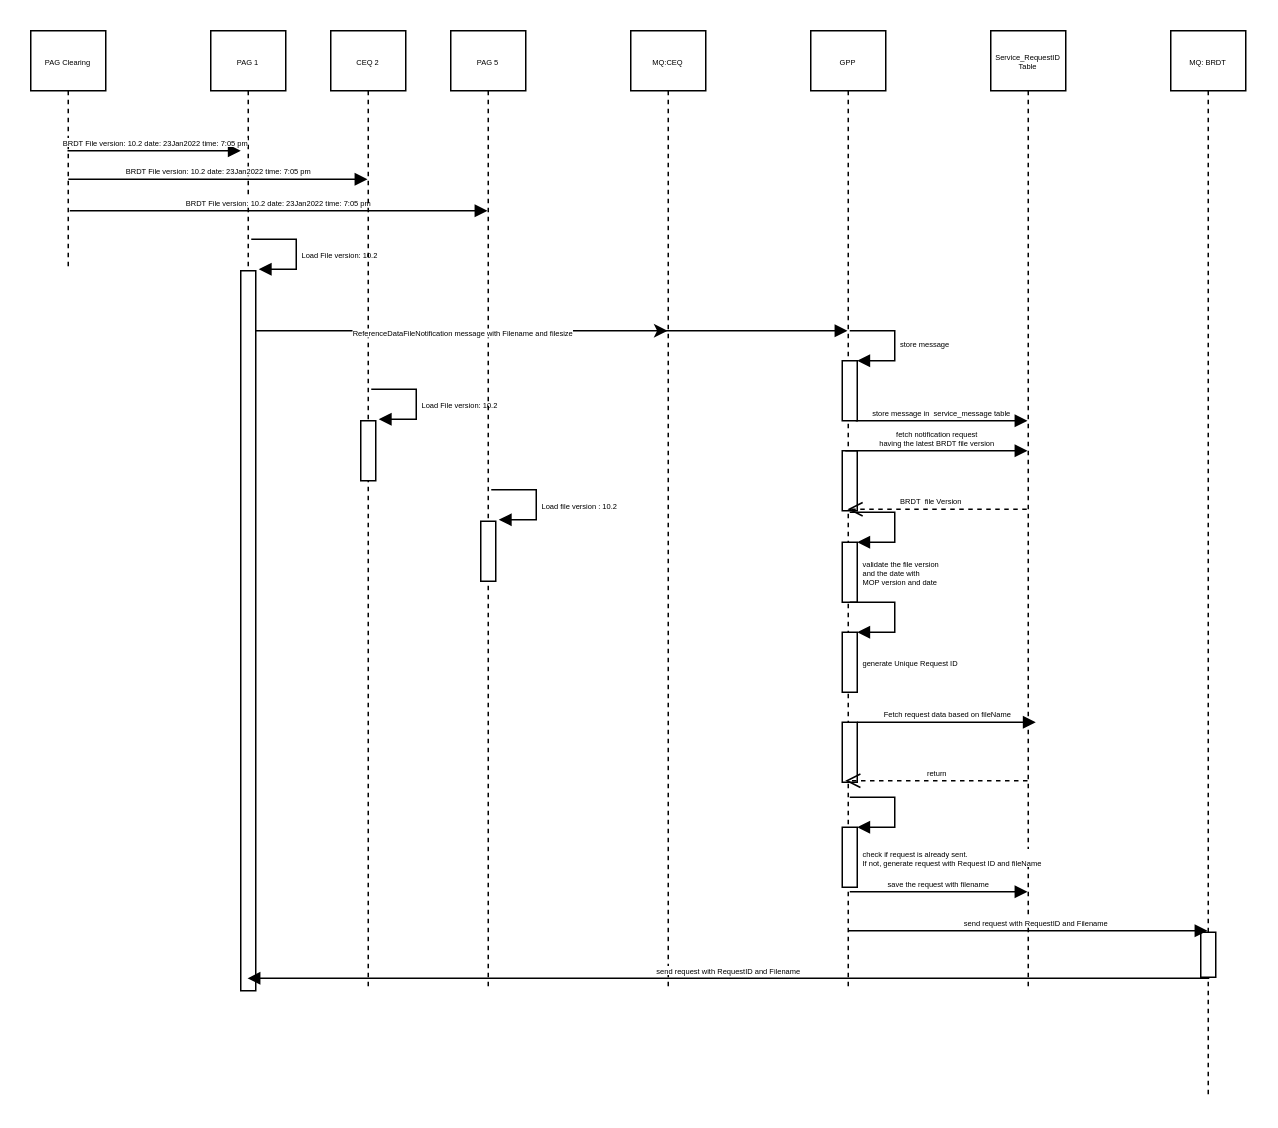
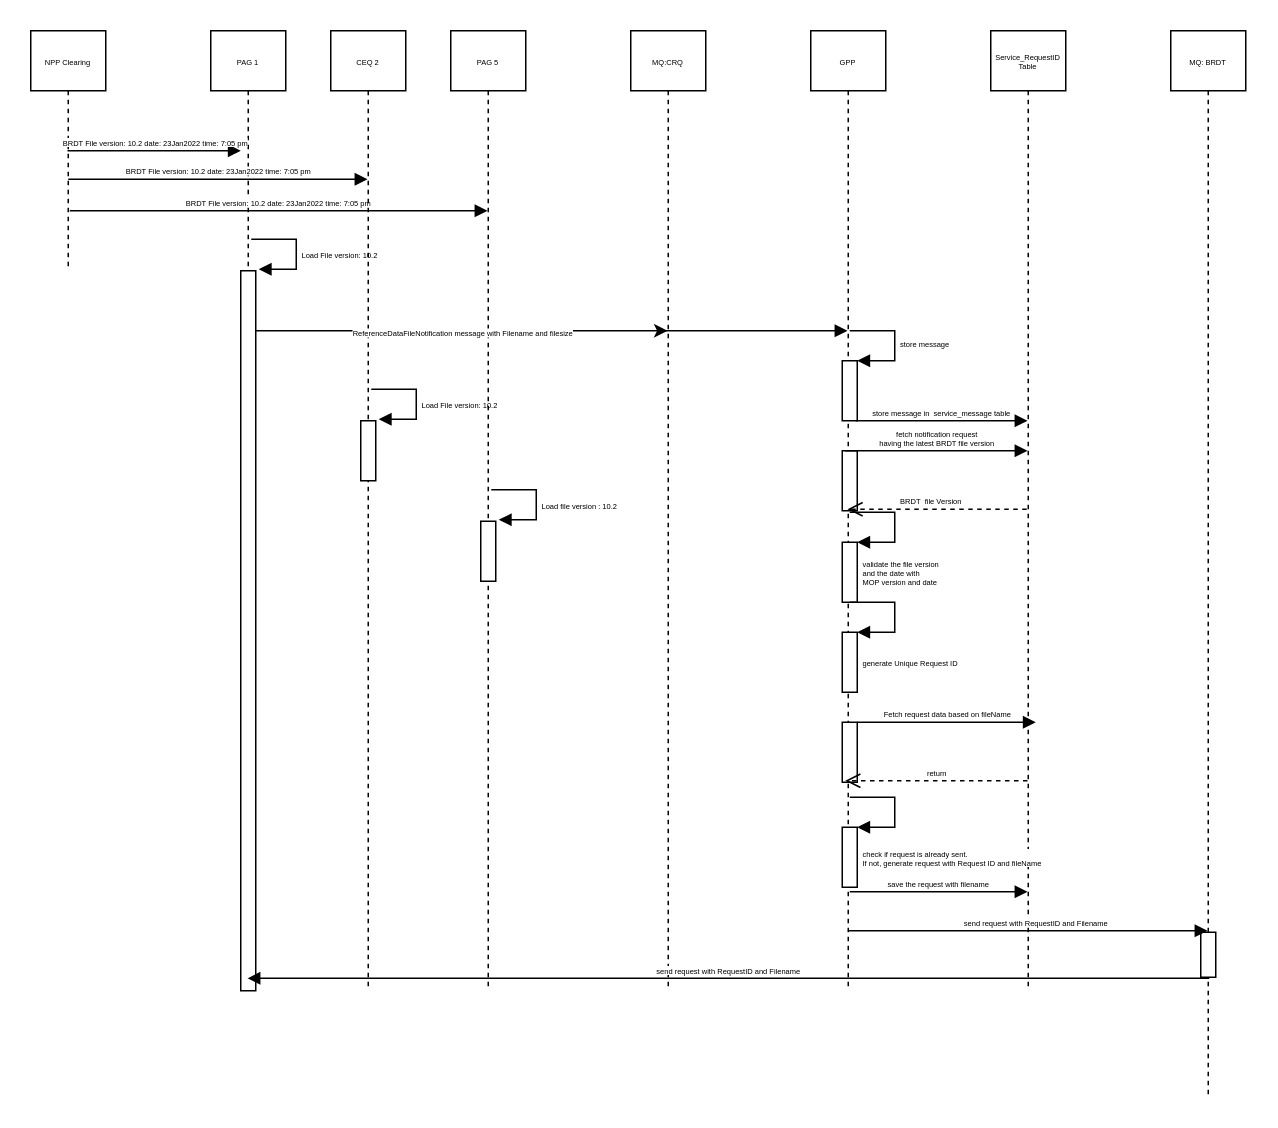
(68, 61) -> (68, 61)
(668, 61) -> (668, 61)
